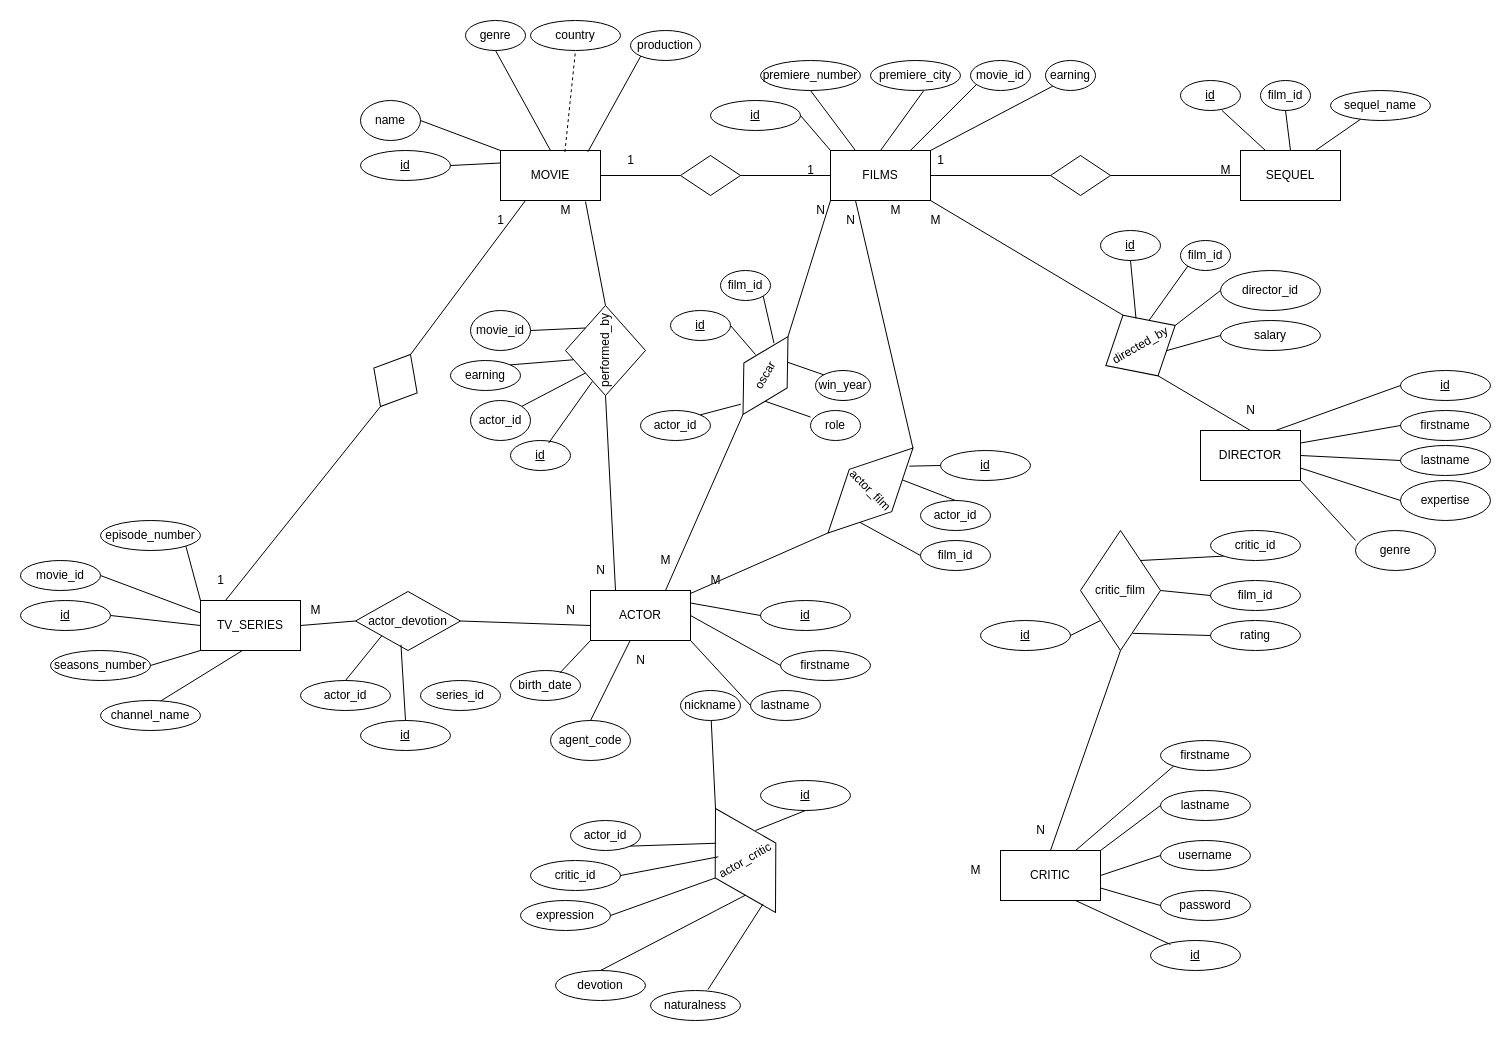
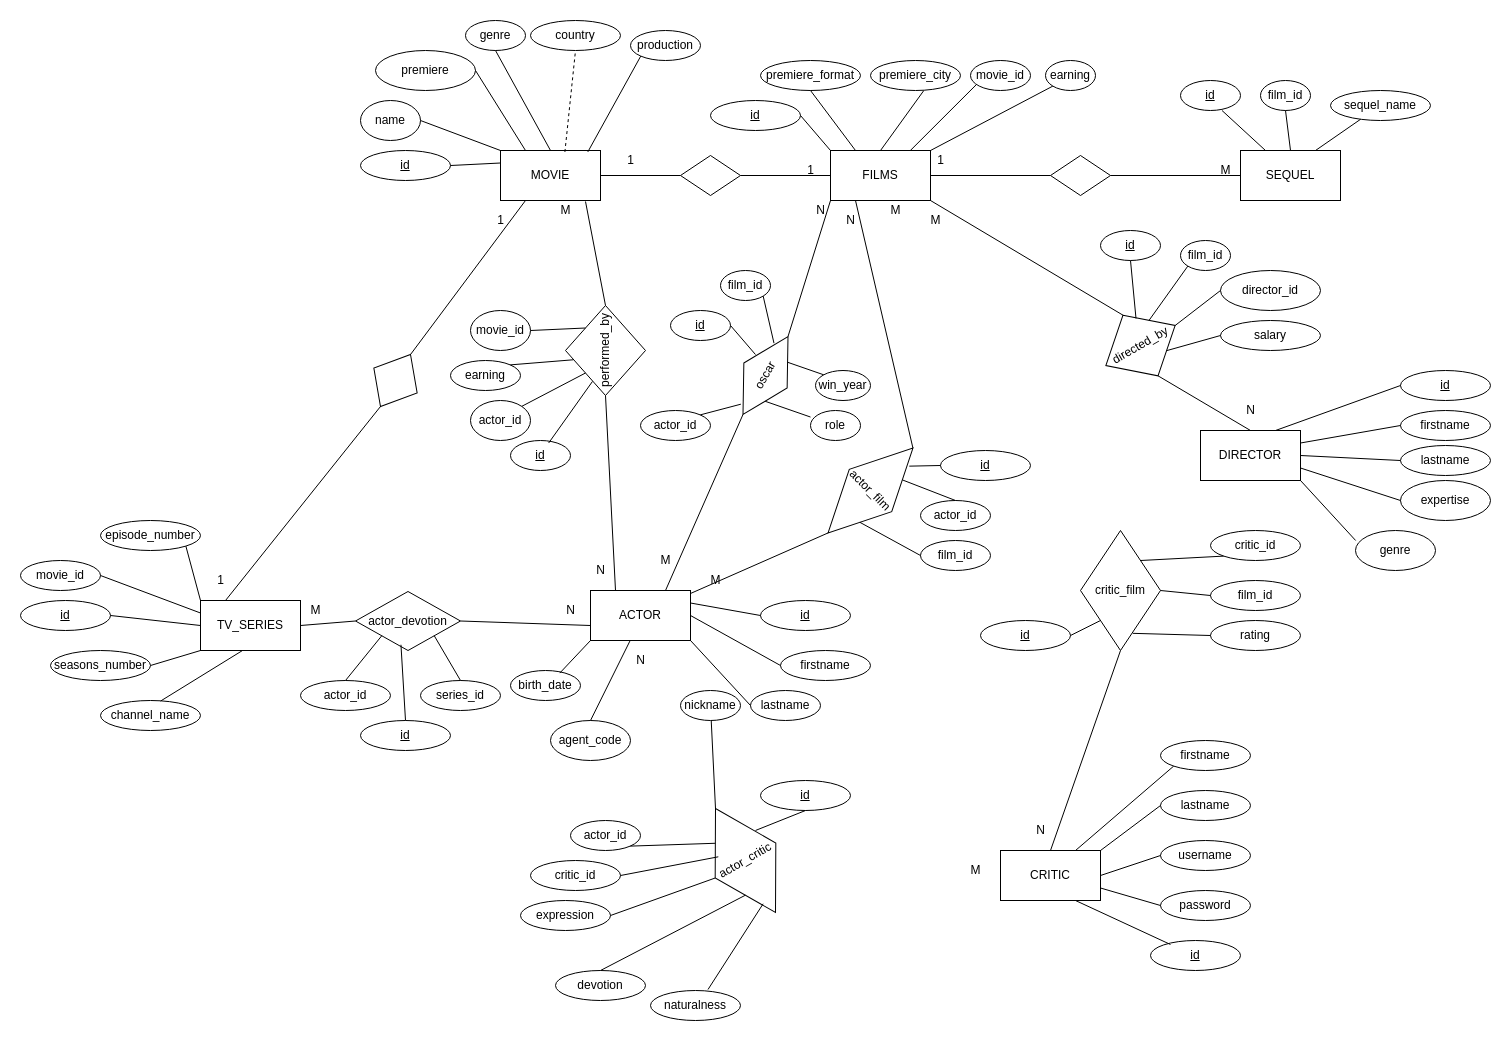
none -> (426, 71)
(811, 76) -> (811, 76)
none -> (501, 111)
none -> (448, 659)
